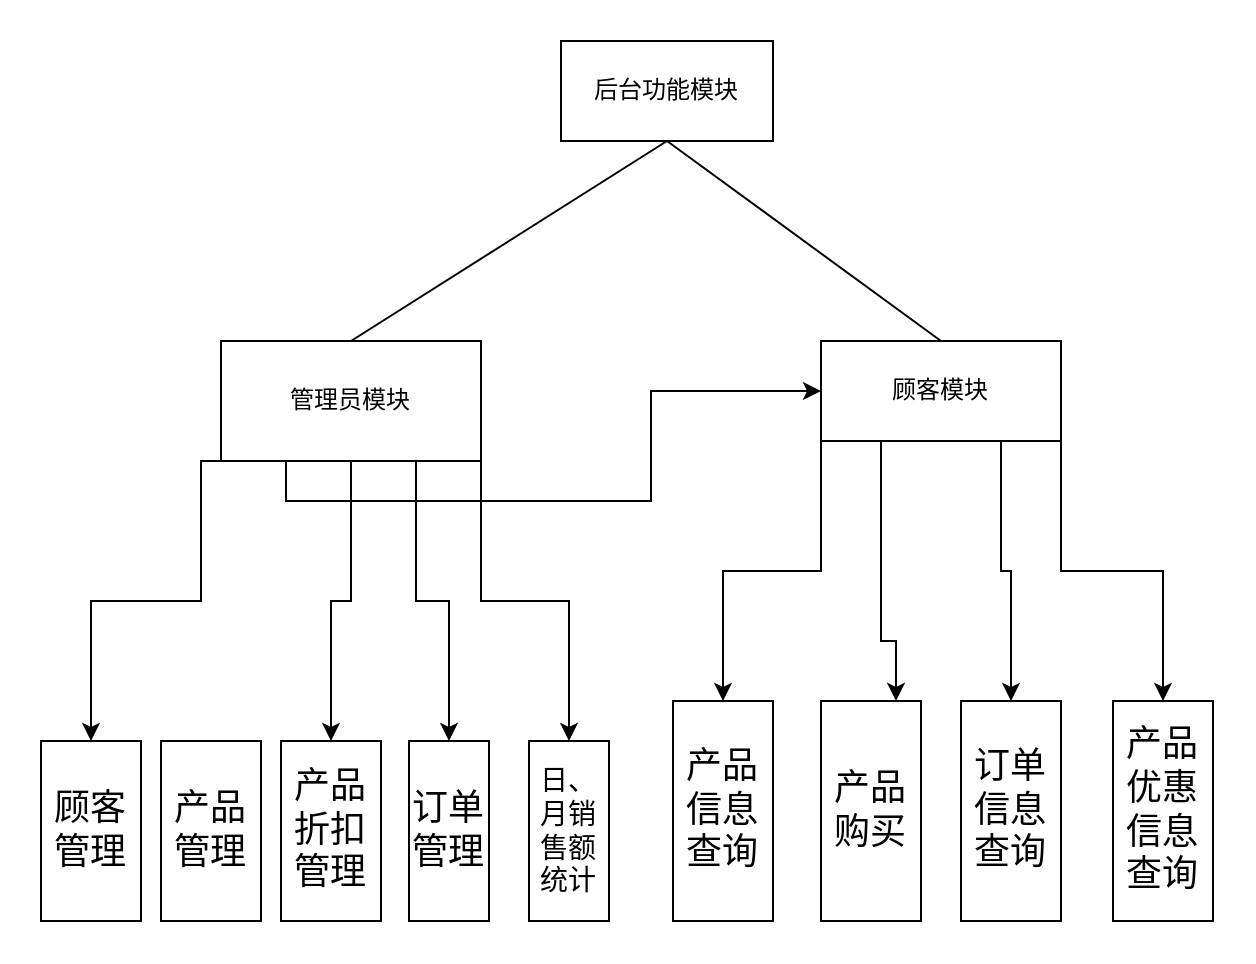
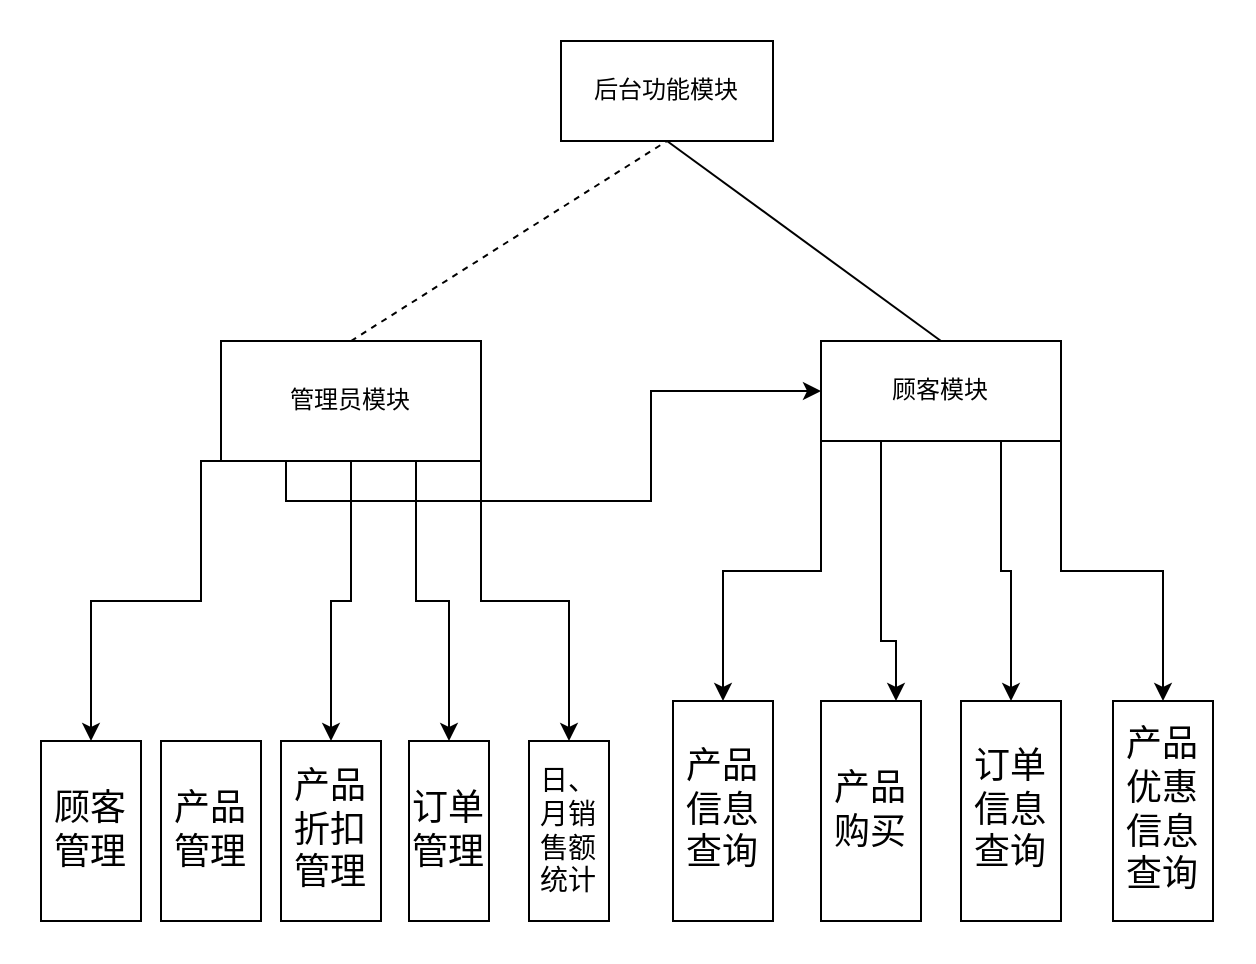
(509, 241) -> (509, 241)
